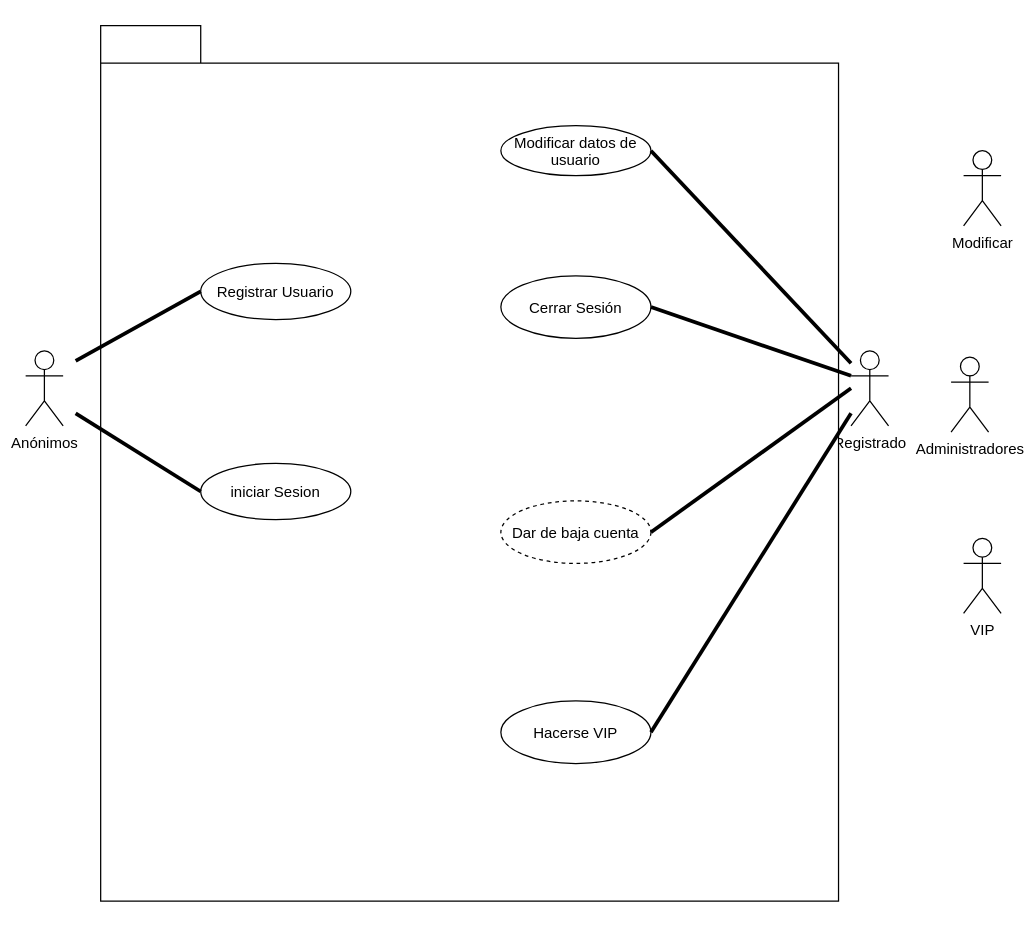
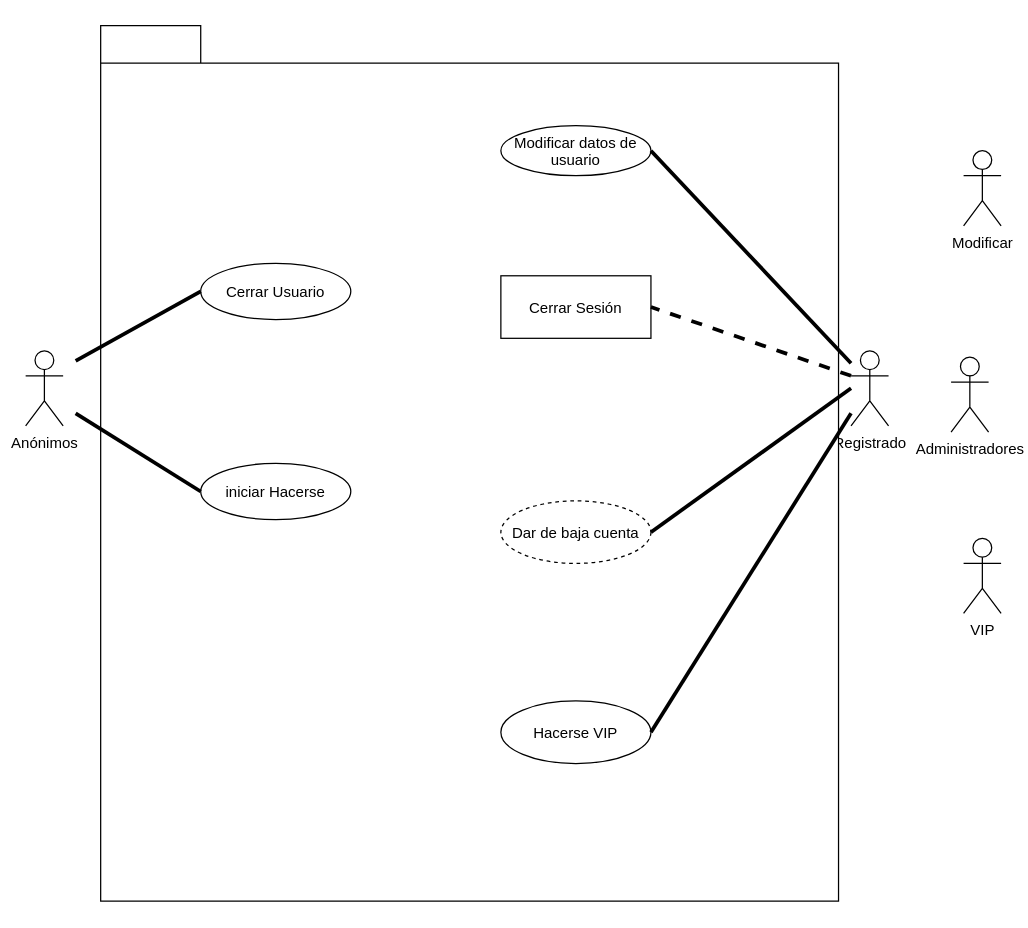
(275, 292) -> (275, 292)
(576, 307) -> (576, 307)
(707, 326) -> (707, 326)
(275, 492) -> (275, 492)
